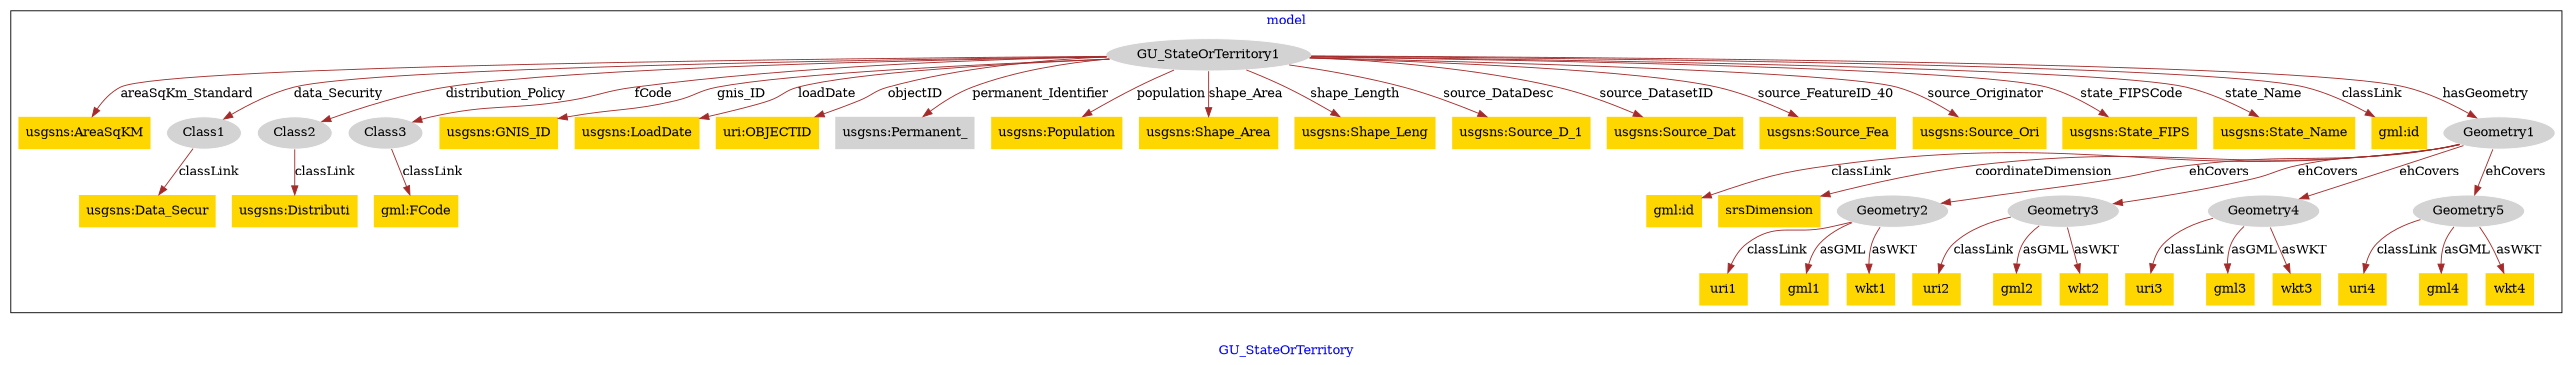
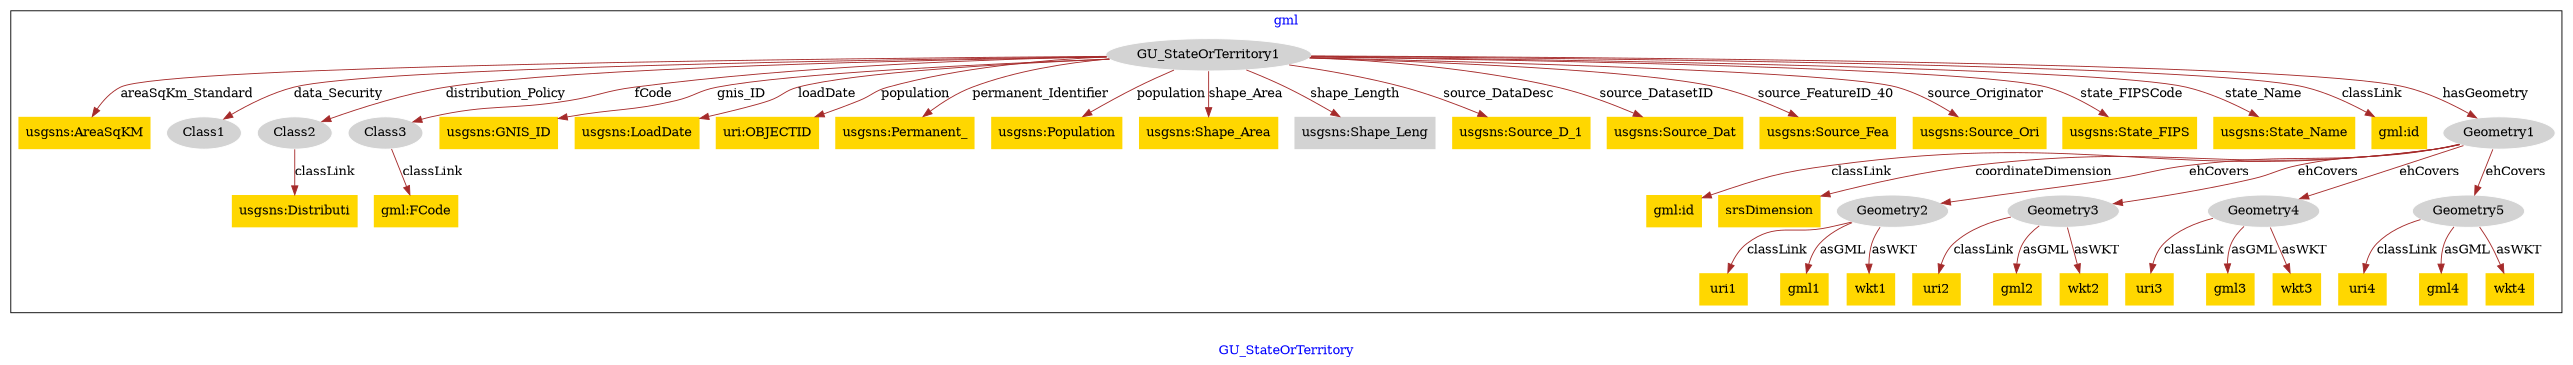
(1286, 21) -> (1286, 21)
(915, 94) -> (915, 94)
(905, 133) -> (905, 133)
(1365, 133) -> (1365, 133)
(147, 211) -> none
